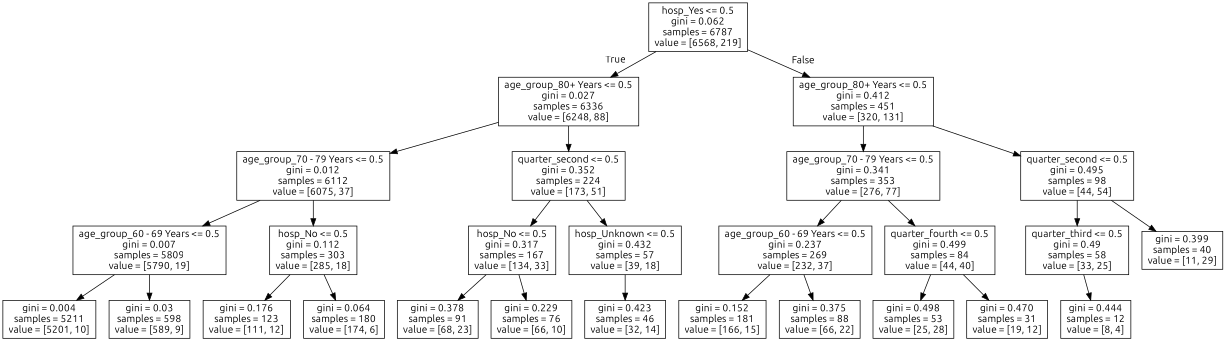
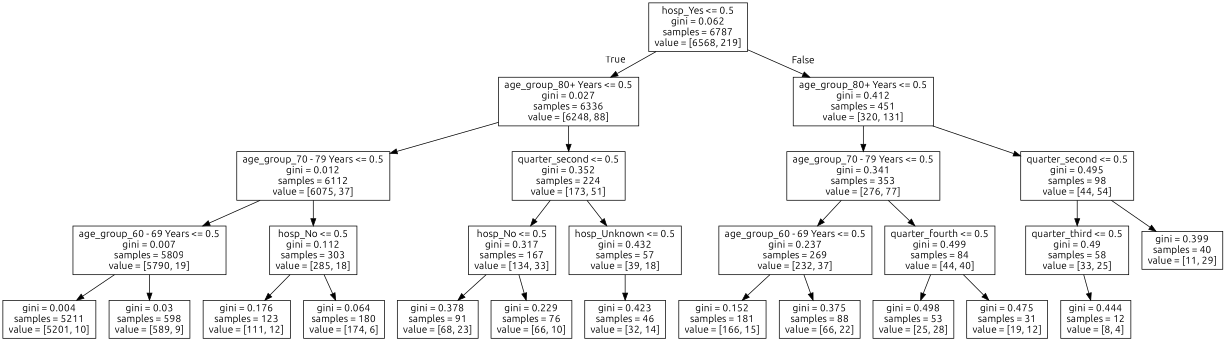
(1007, 319) -> (1007, 319)
